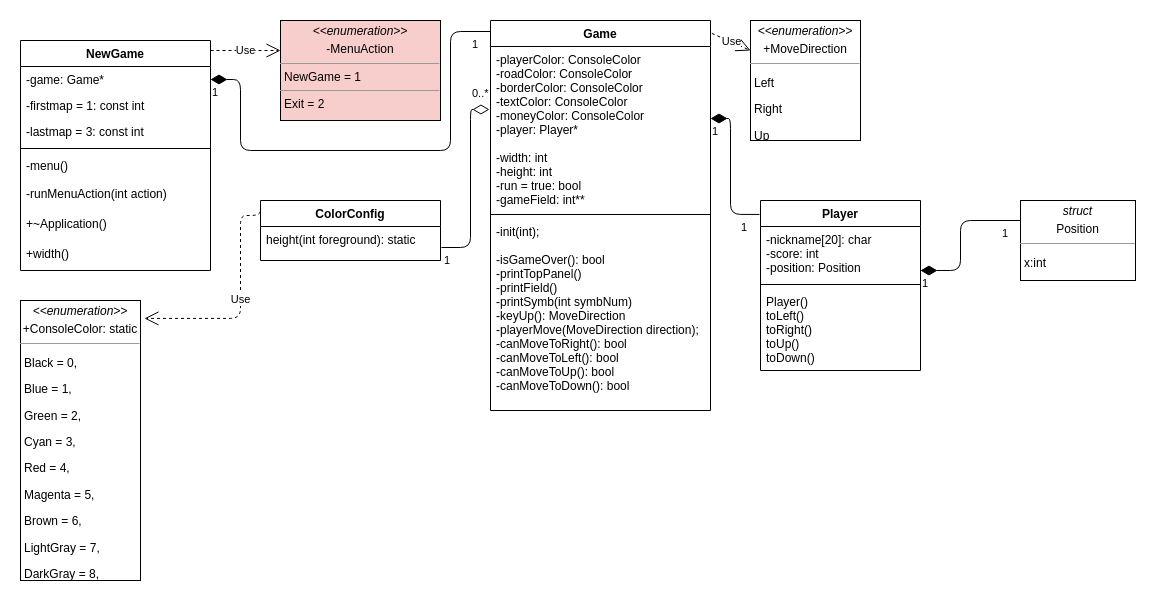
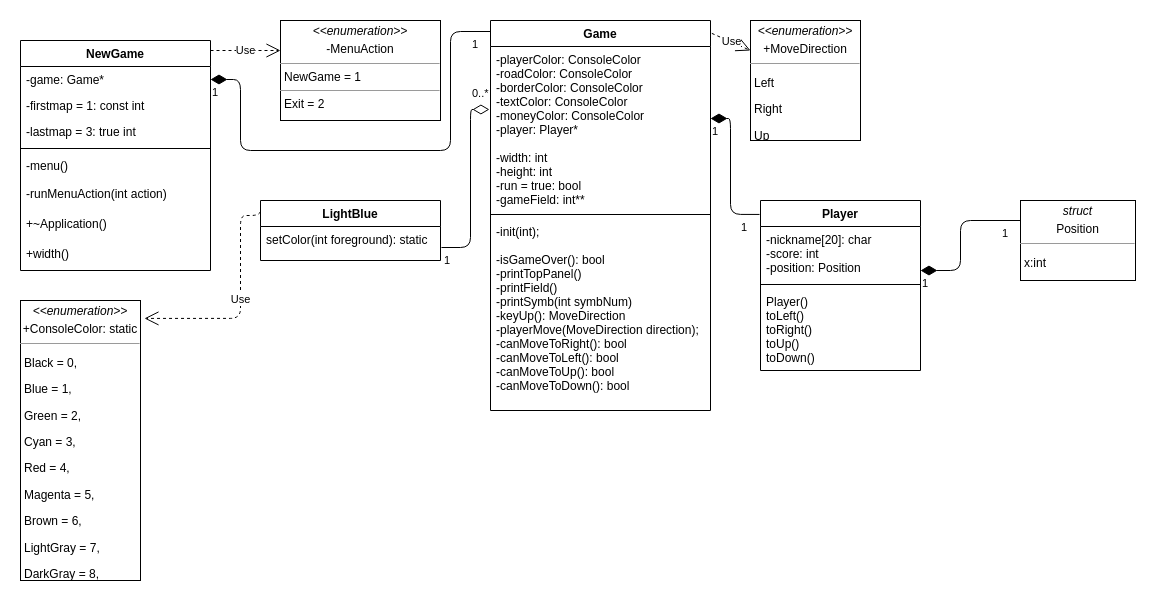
(361, 71) -> (361, 71)
(92, 132) -> (89, 132)
(350, 214) -> (350, 214)
(357, 240) -> (364, 240)
